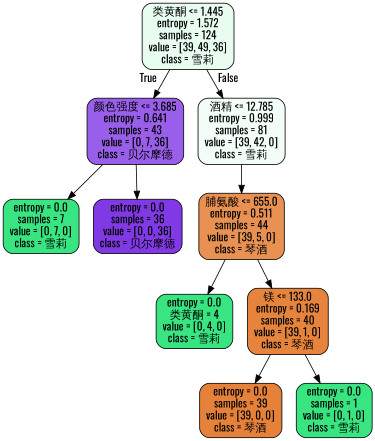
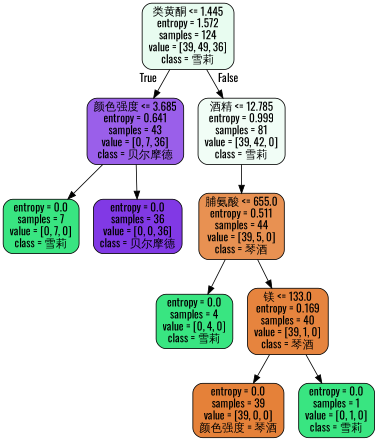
(194, 321) -> (194, 321)
(241, 410) -> (238, 410)
